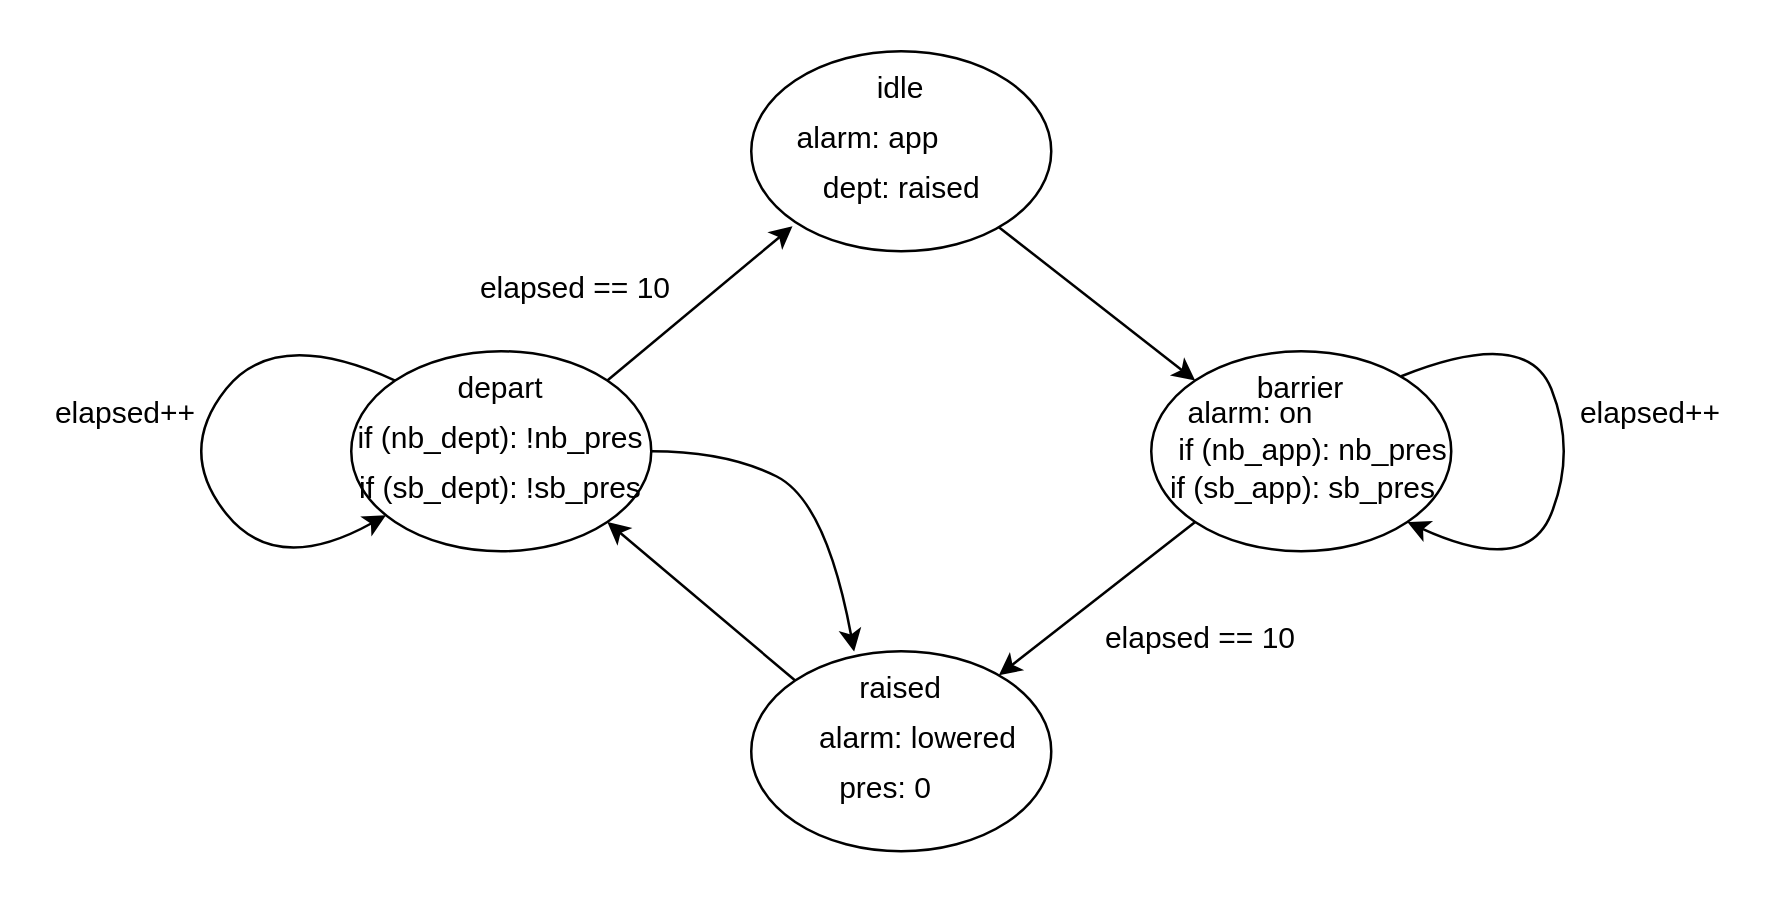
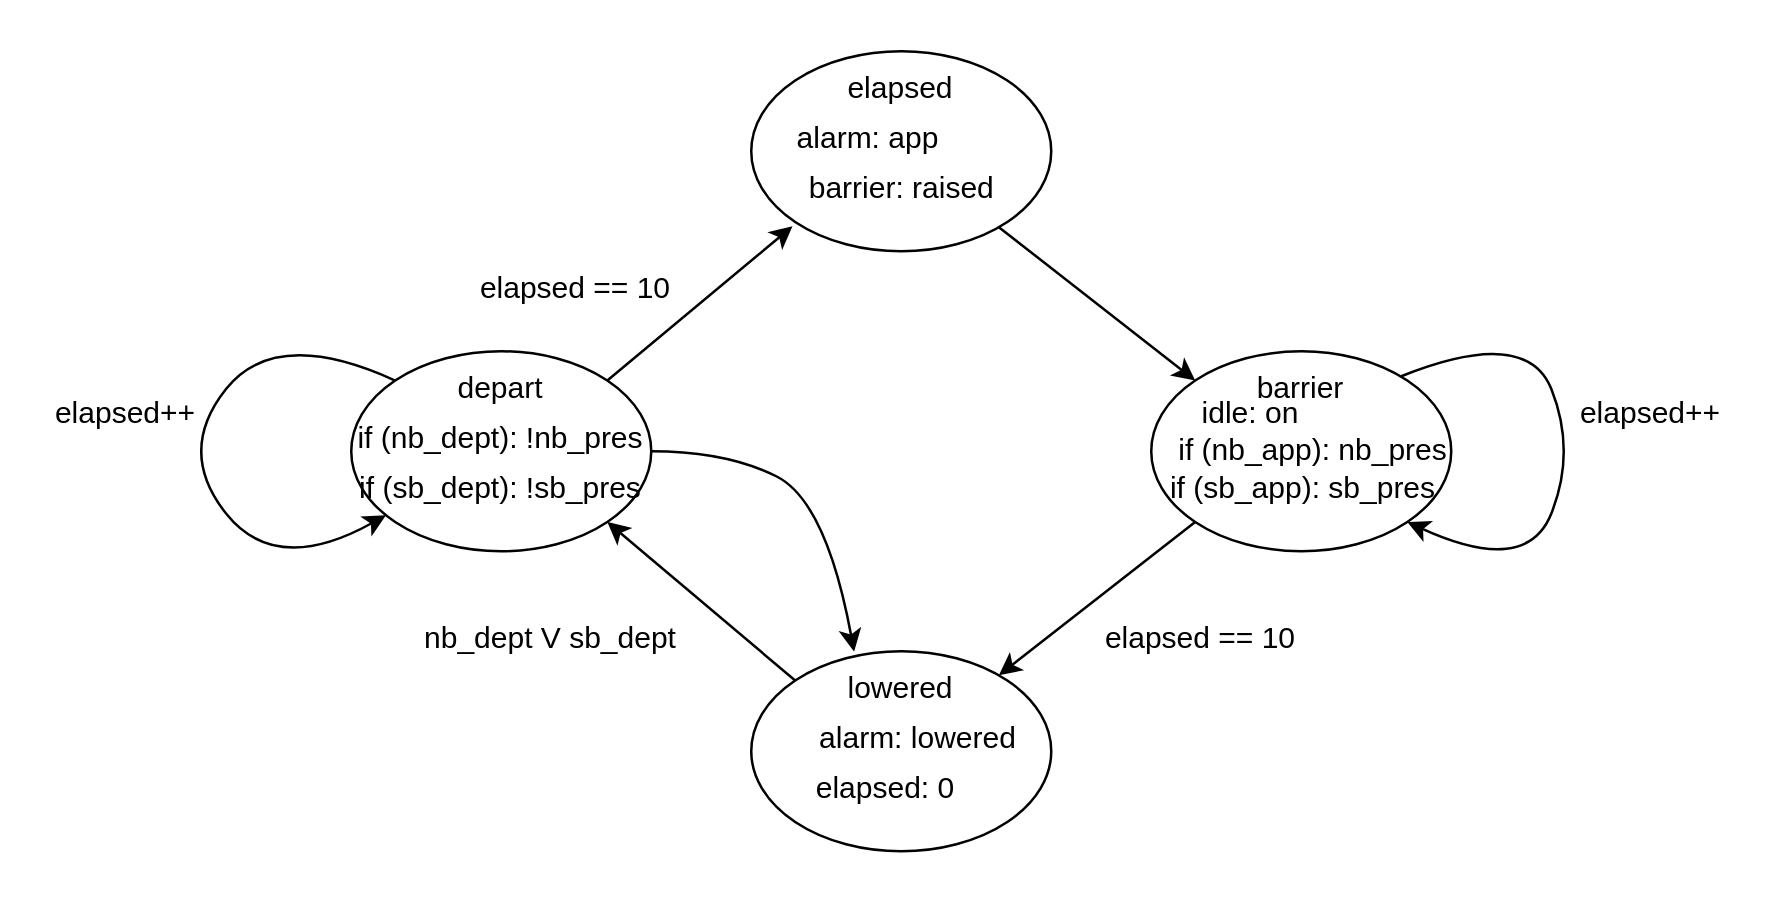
(901, 89) -> (901, 89)
(903, 189) -> (903, 189)
(1251, 414) -> (1251, 414)
none -> (551, 639)
(901, 689) -> (901, 689)
(886, 789) -> (886, 789)
